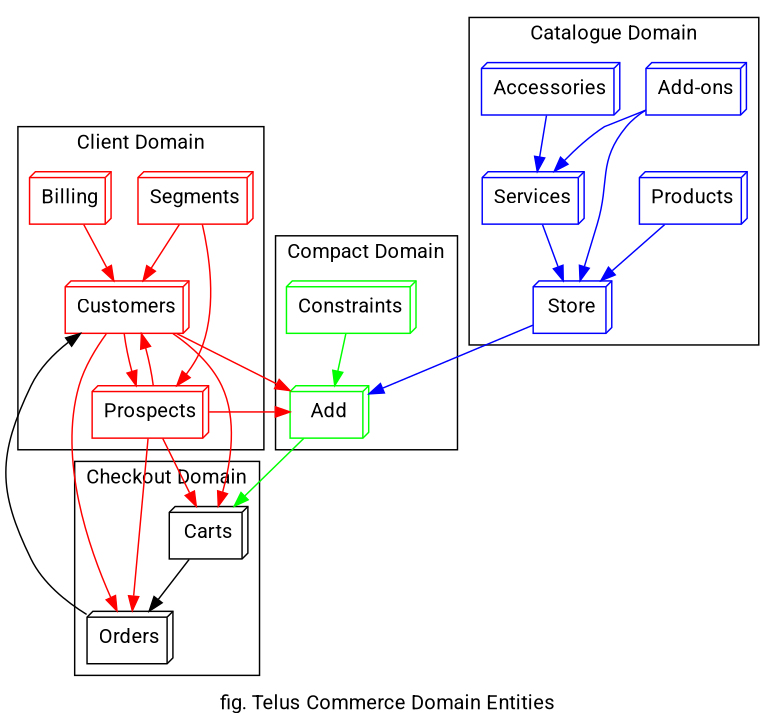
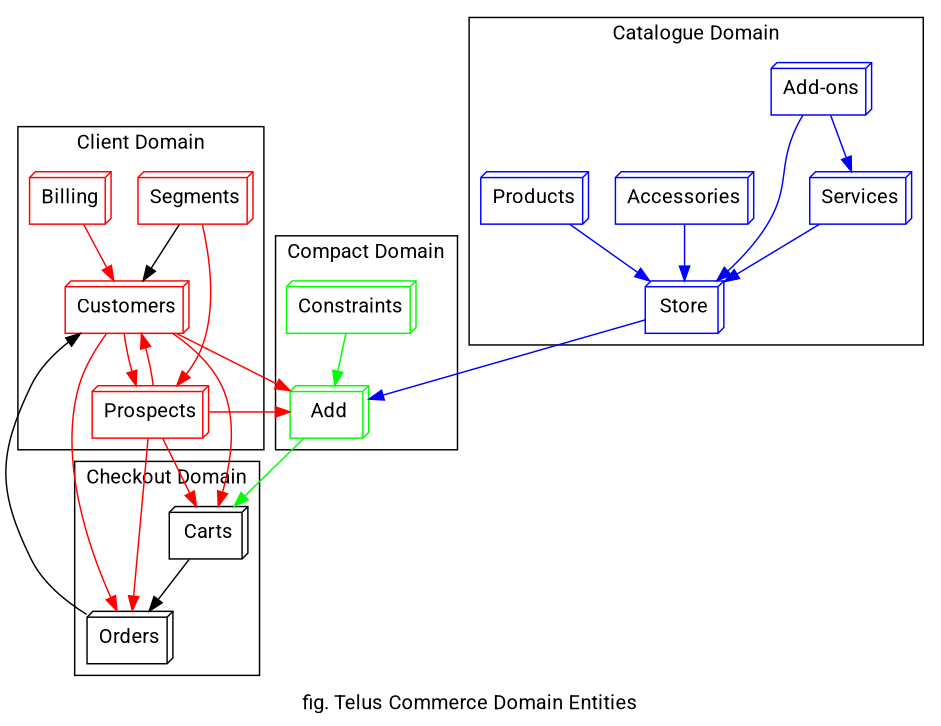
(543, 136) -> (685, 245)
(165, 246) -> (165, 246)
